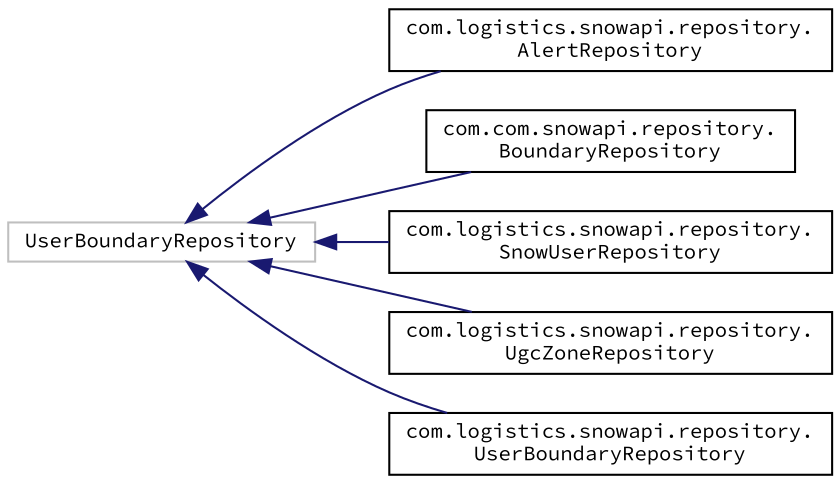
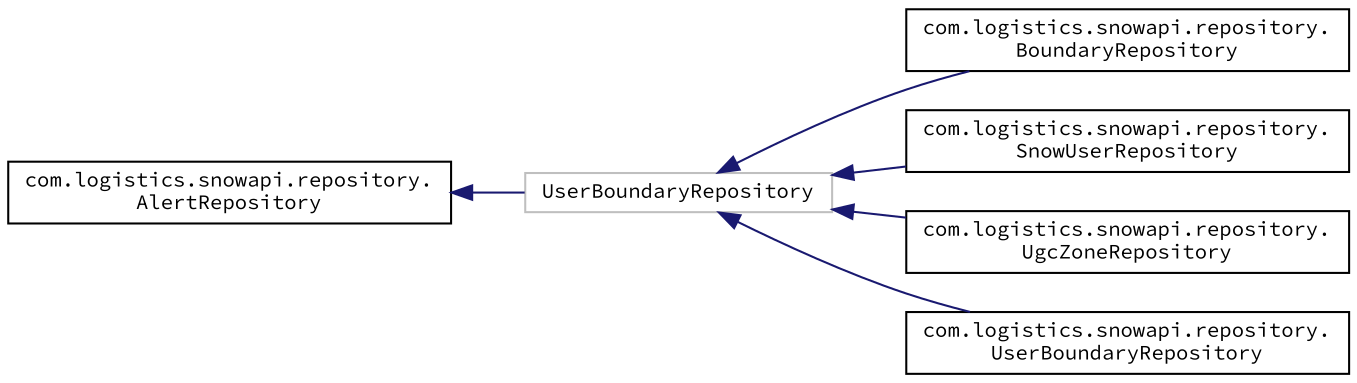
(315, 129) -> (499, 193)
(611, 141) -> (1128, 40)
